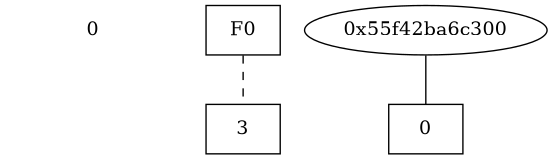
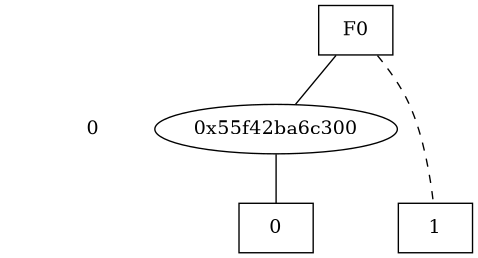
none -> (316, 80)
(243, 129) -> (435, 228)
